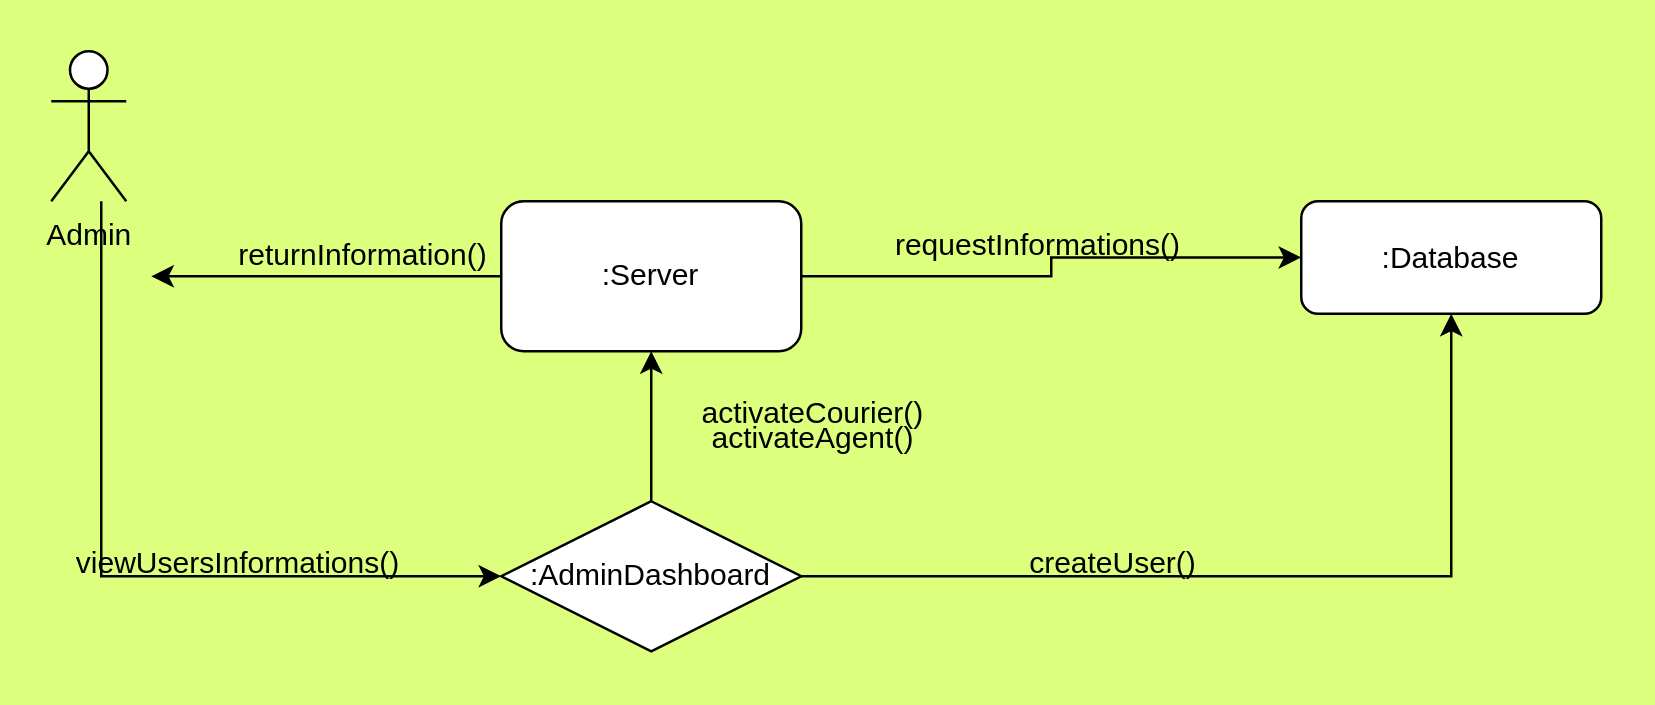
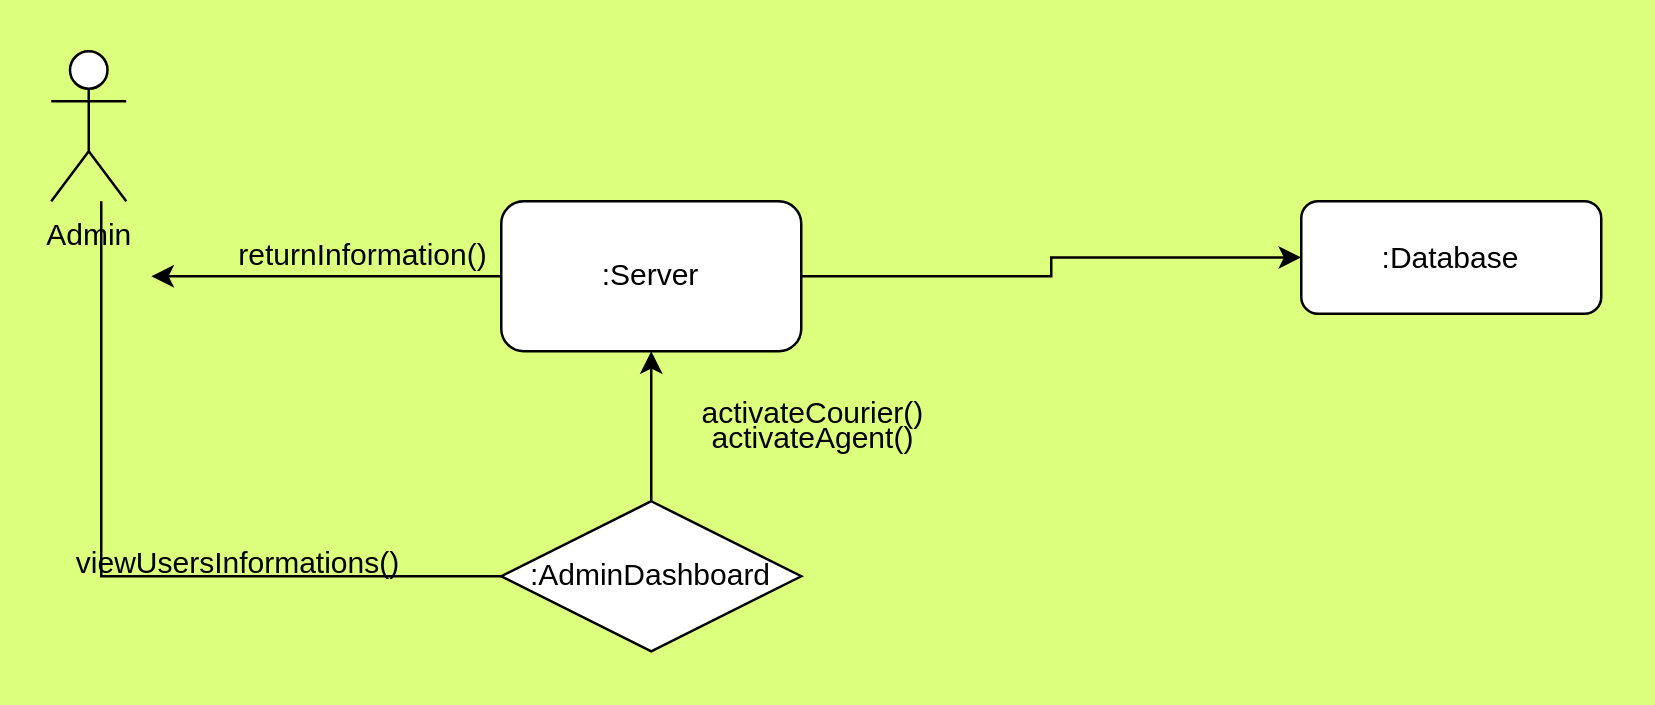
(1039, 246) -> none
(1114, 564) -> none
(483, 576) -> (490, 576)
(1249, 576) -> none
